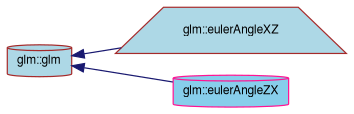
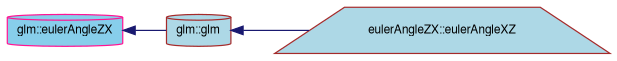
(231, 30) -> (442, 30)
(129, 75) -> (151, 30)
